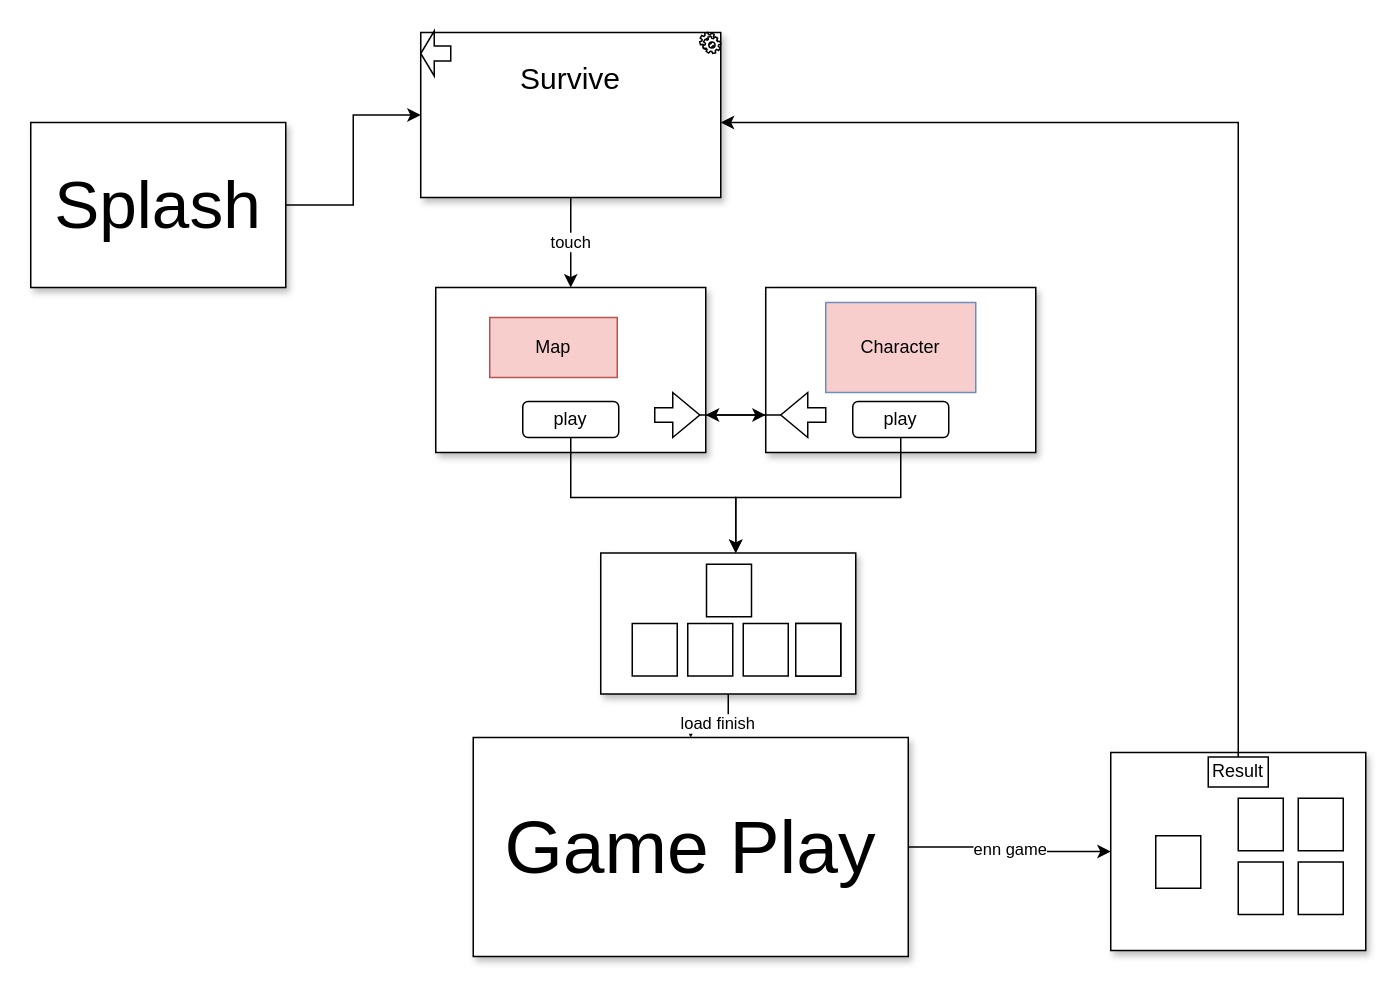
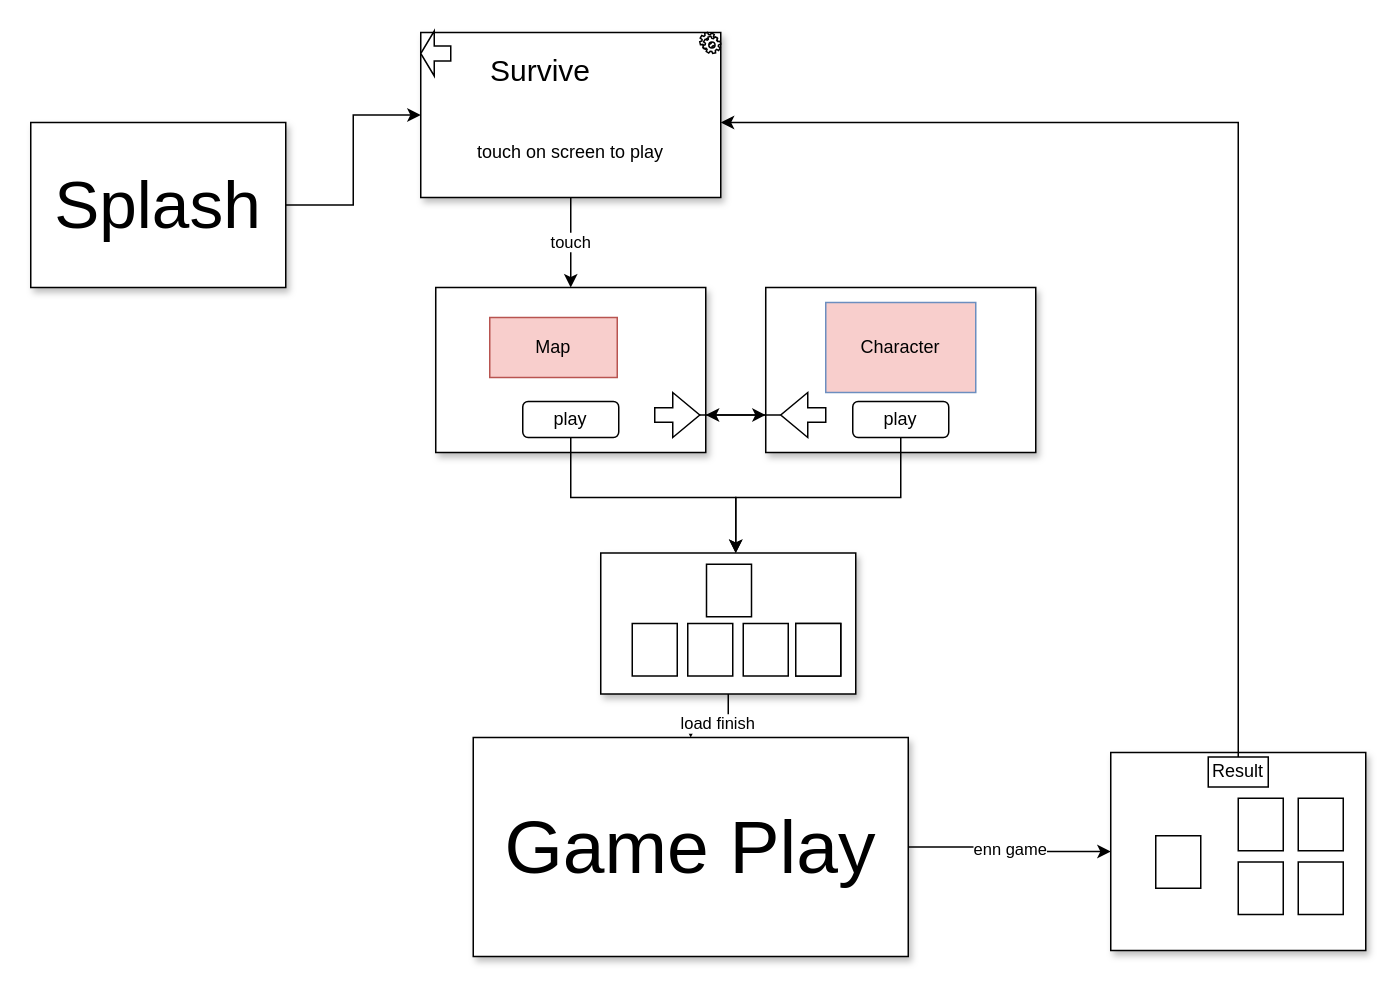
(571, 77) -> (541, 70)
none -> (571, 152)
